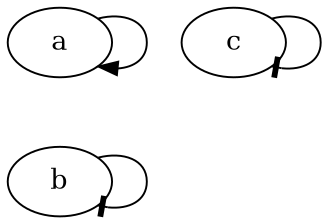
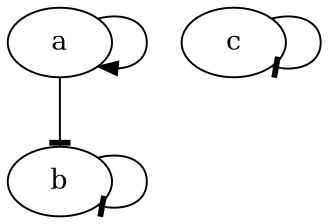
none -> (60, 107)
